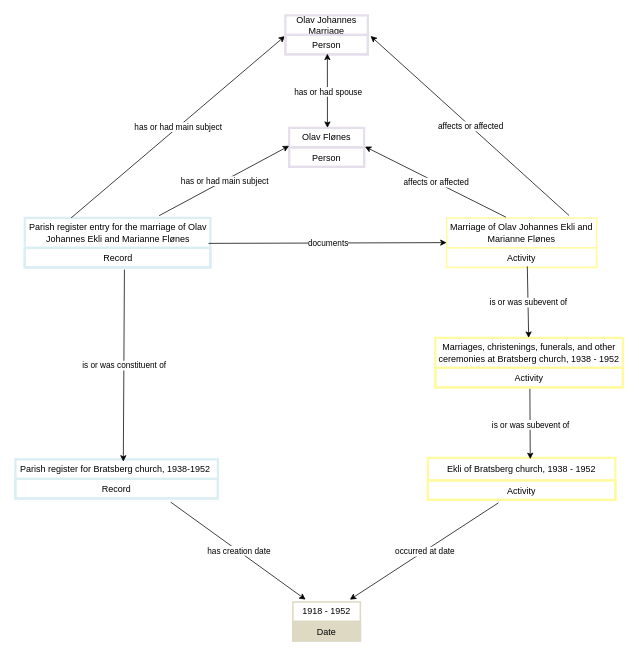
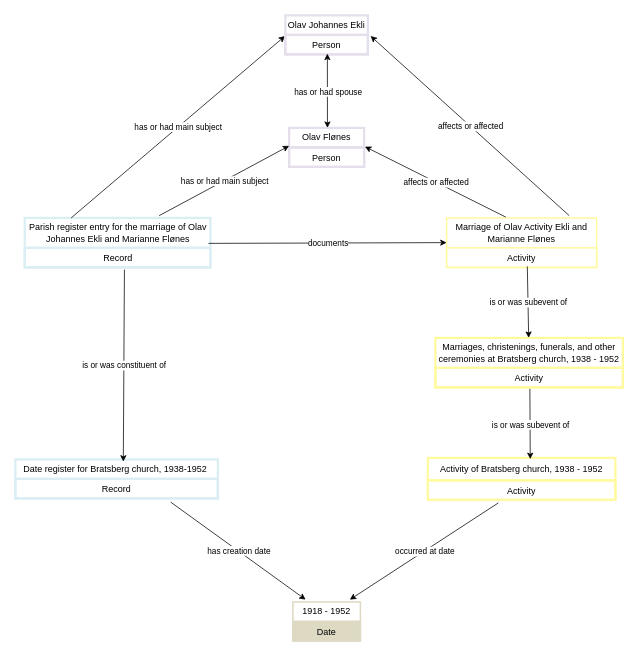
(327, 25) -> (327, 25)
(522, 233) -> (522, 233)
(117, 469) -> (117, 469)
(522, 469) -> (522, 469)
